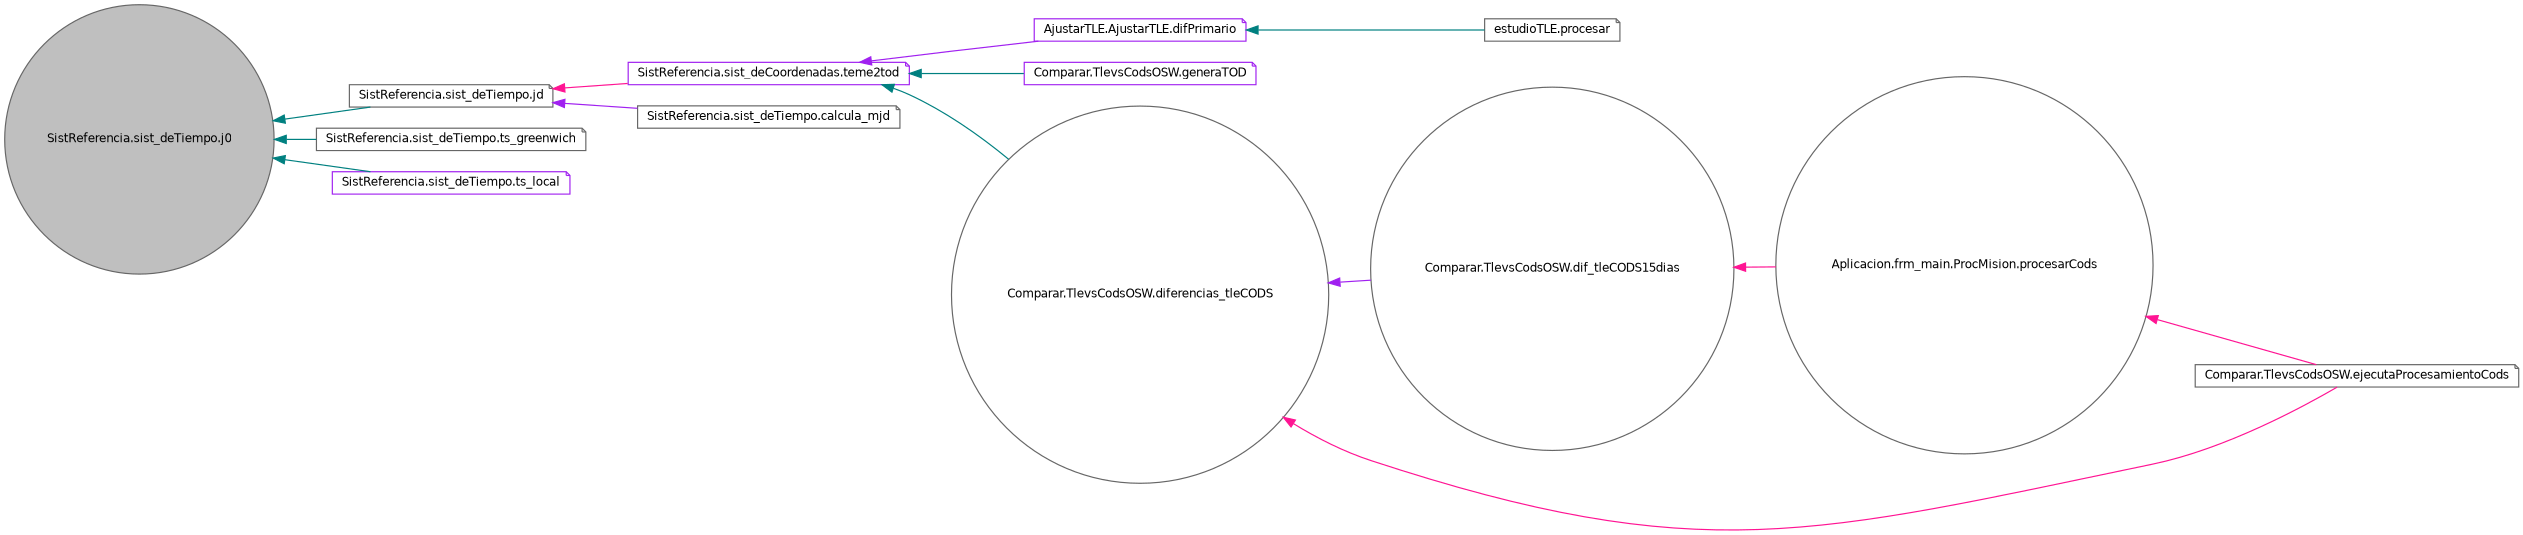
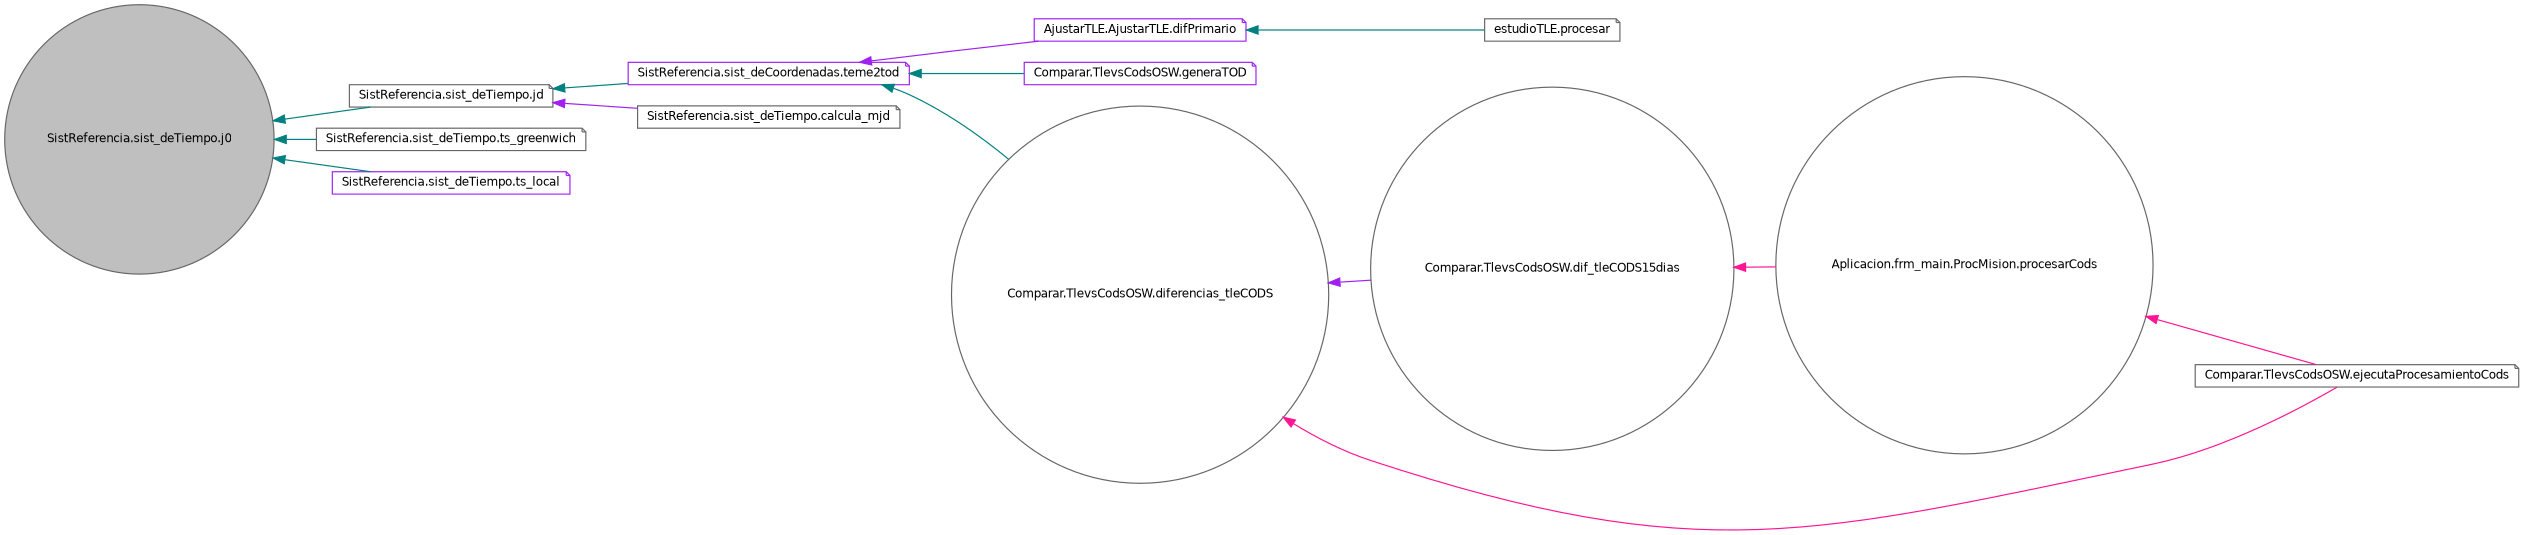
(596, 86) -> (596, 86)
